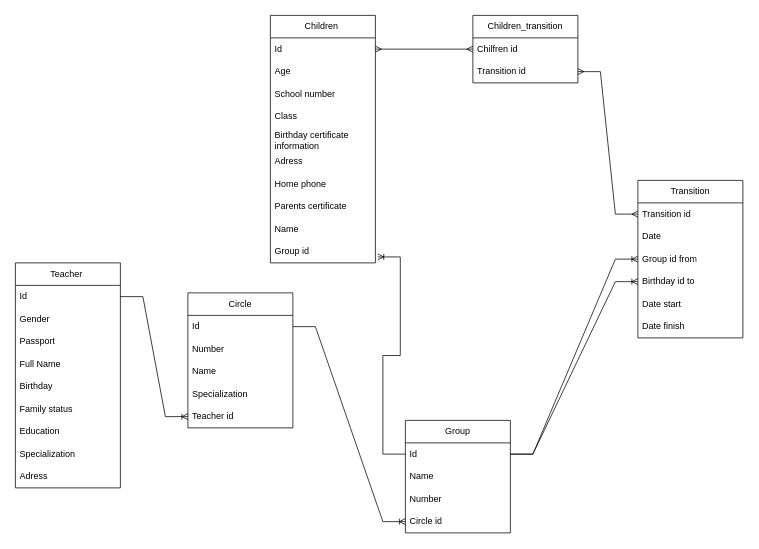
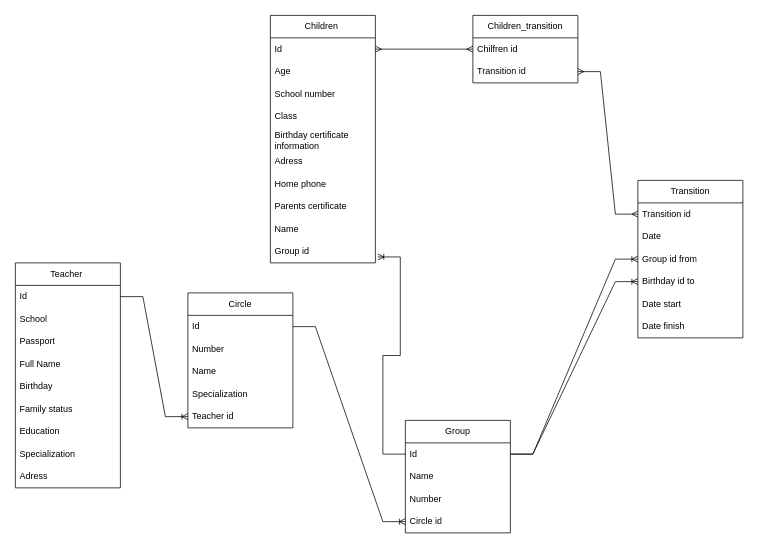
(35, 319) -> (34, 319)
